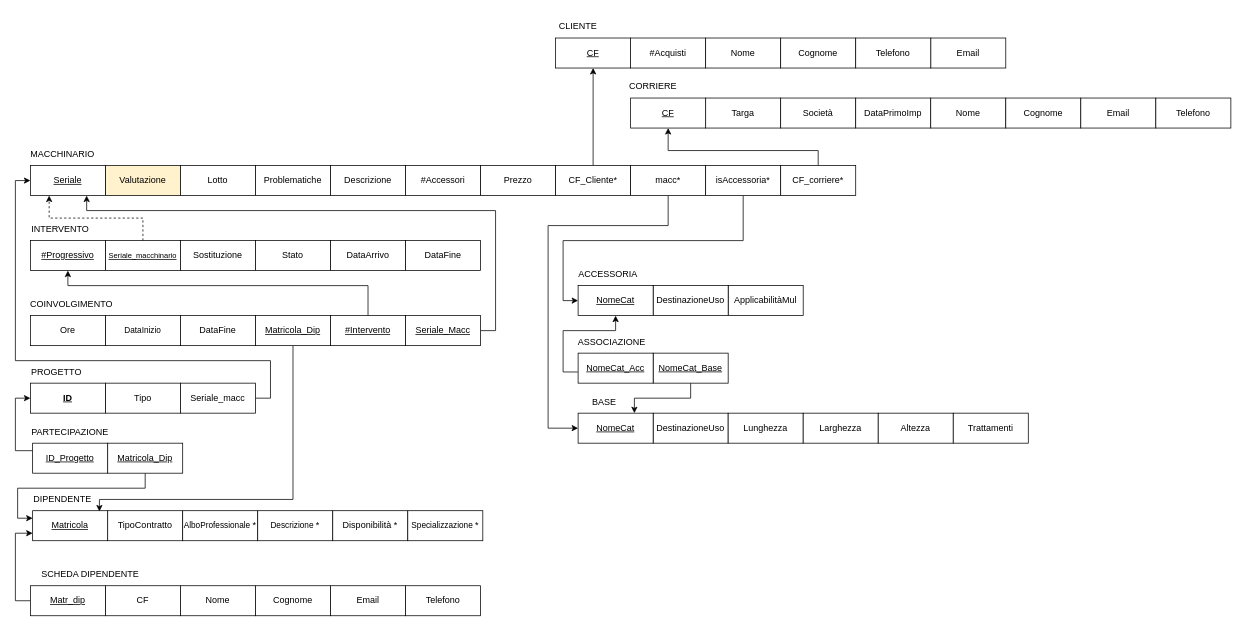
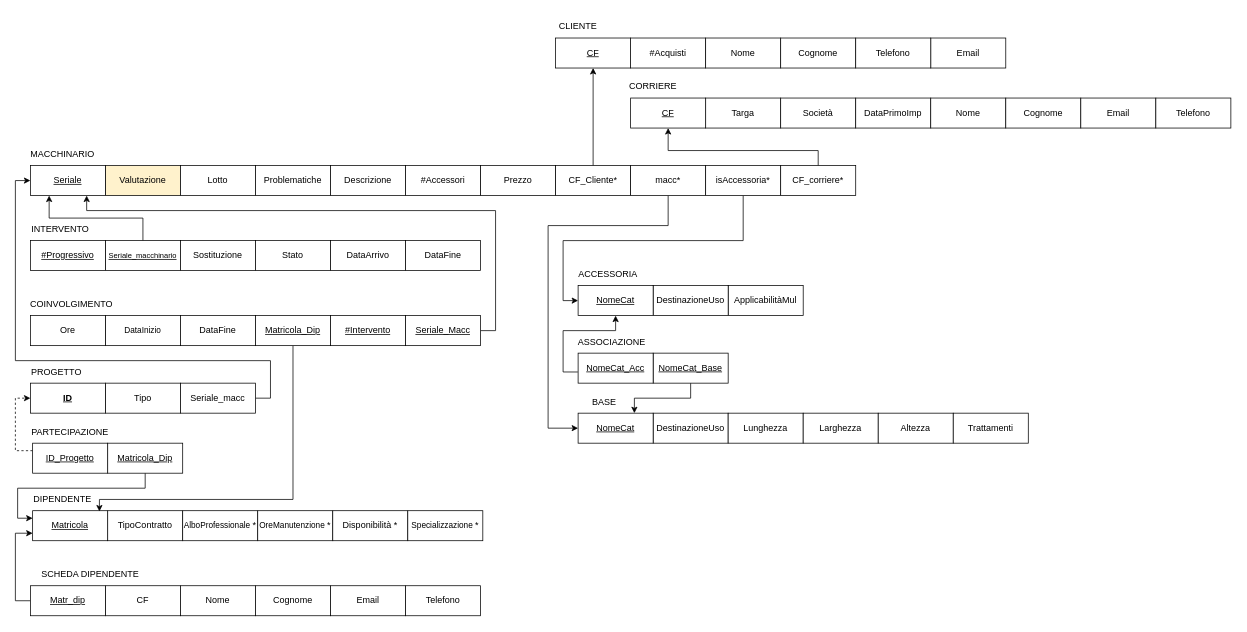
(99, 218) -> (99, 218)
(214, 285) -> none
(15, 428) -> (15, 428)
(295, 525) -> (295, 525)
